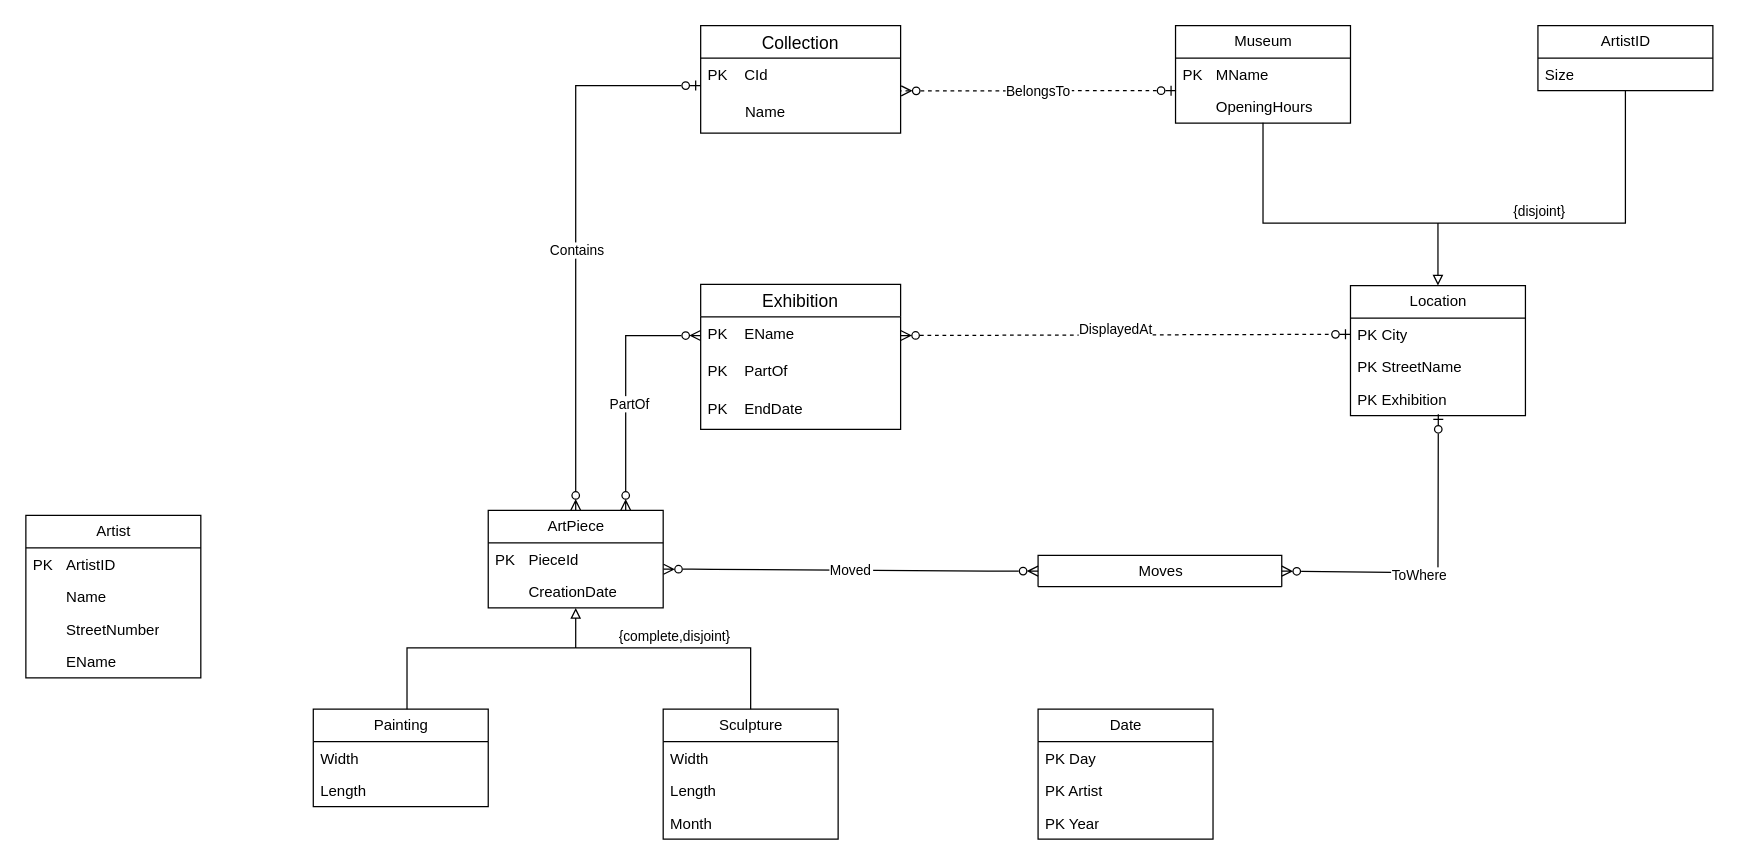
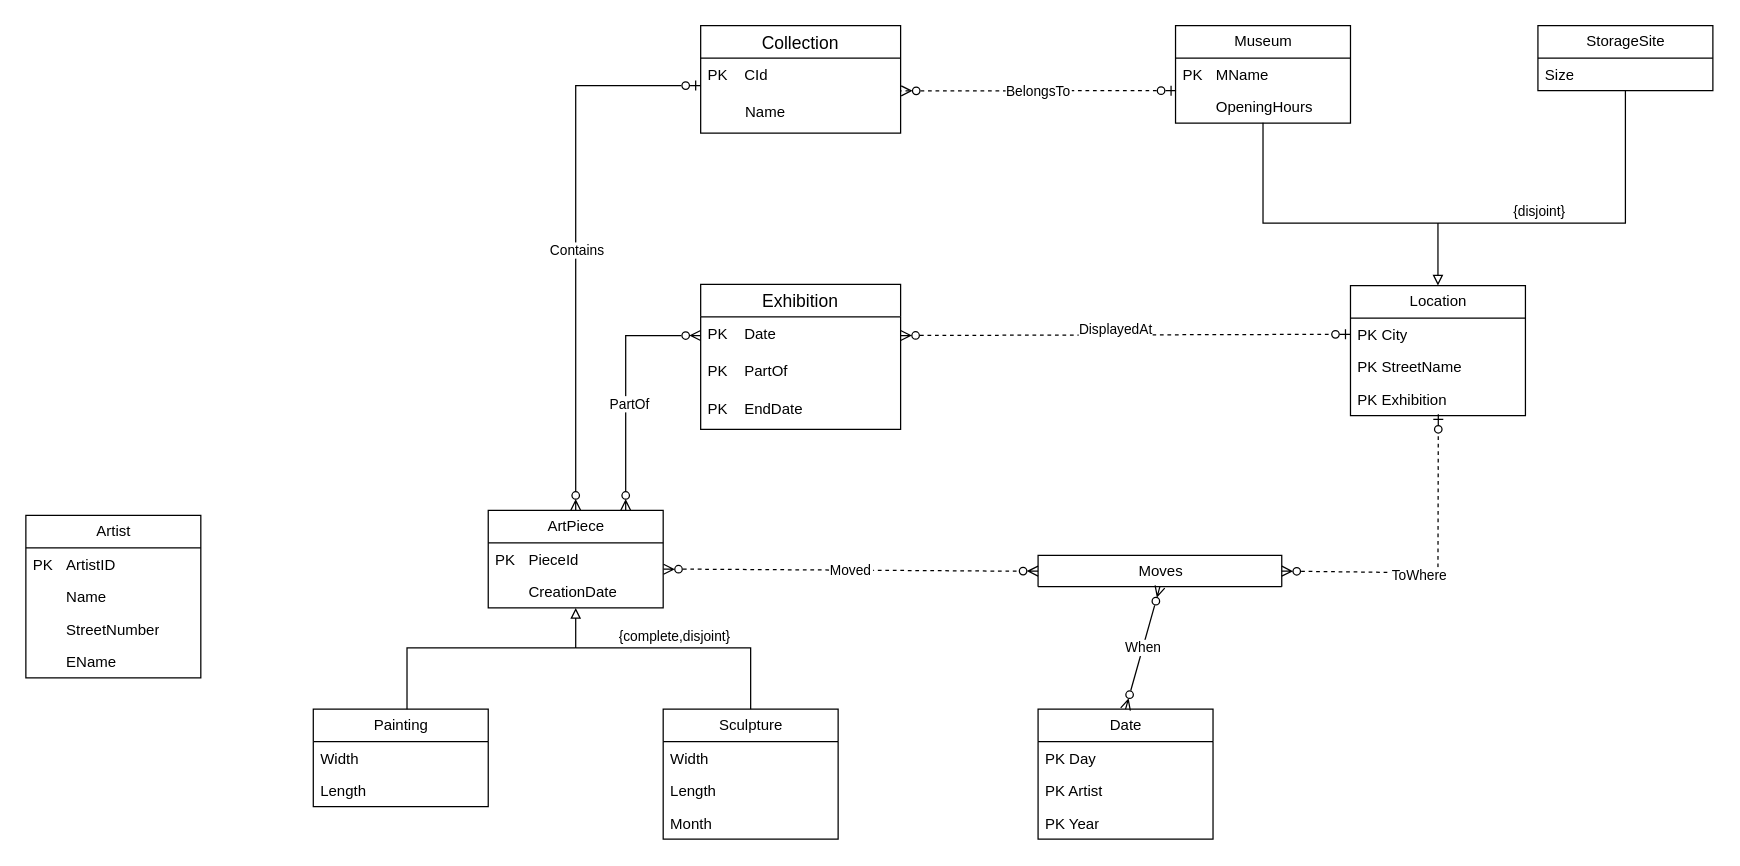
(1626, 42) -> (1626, 42)
(752, 334) -> (748, 334)
(1438, 499) -> (1438, 499)
(943, 571) -> (943, 571)
none -> (1143, 648)
